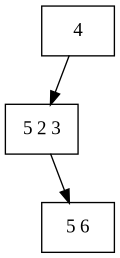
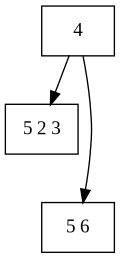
(58, 172) -> (91, 122)
